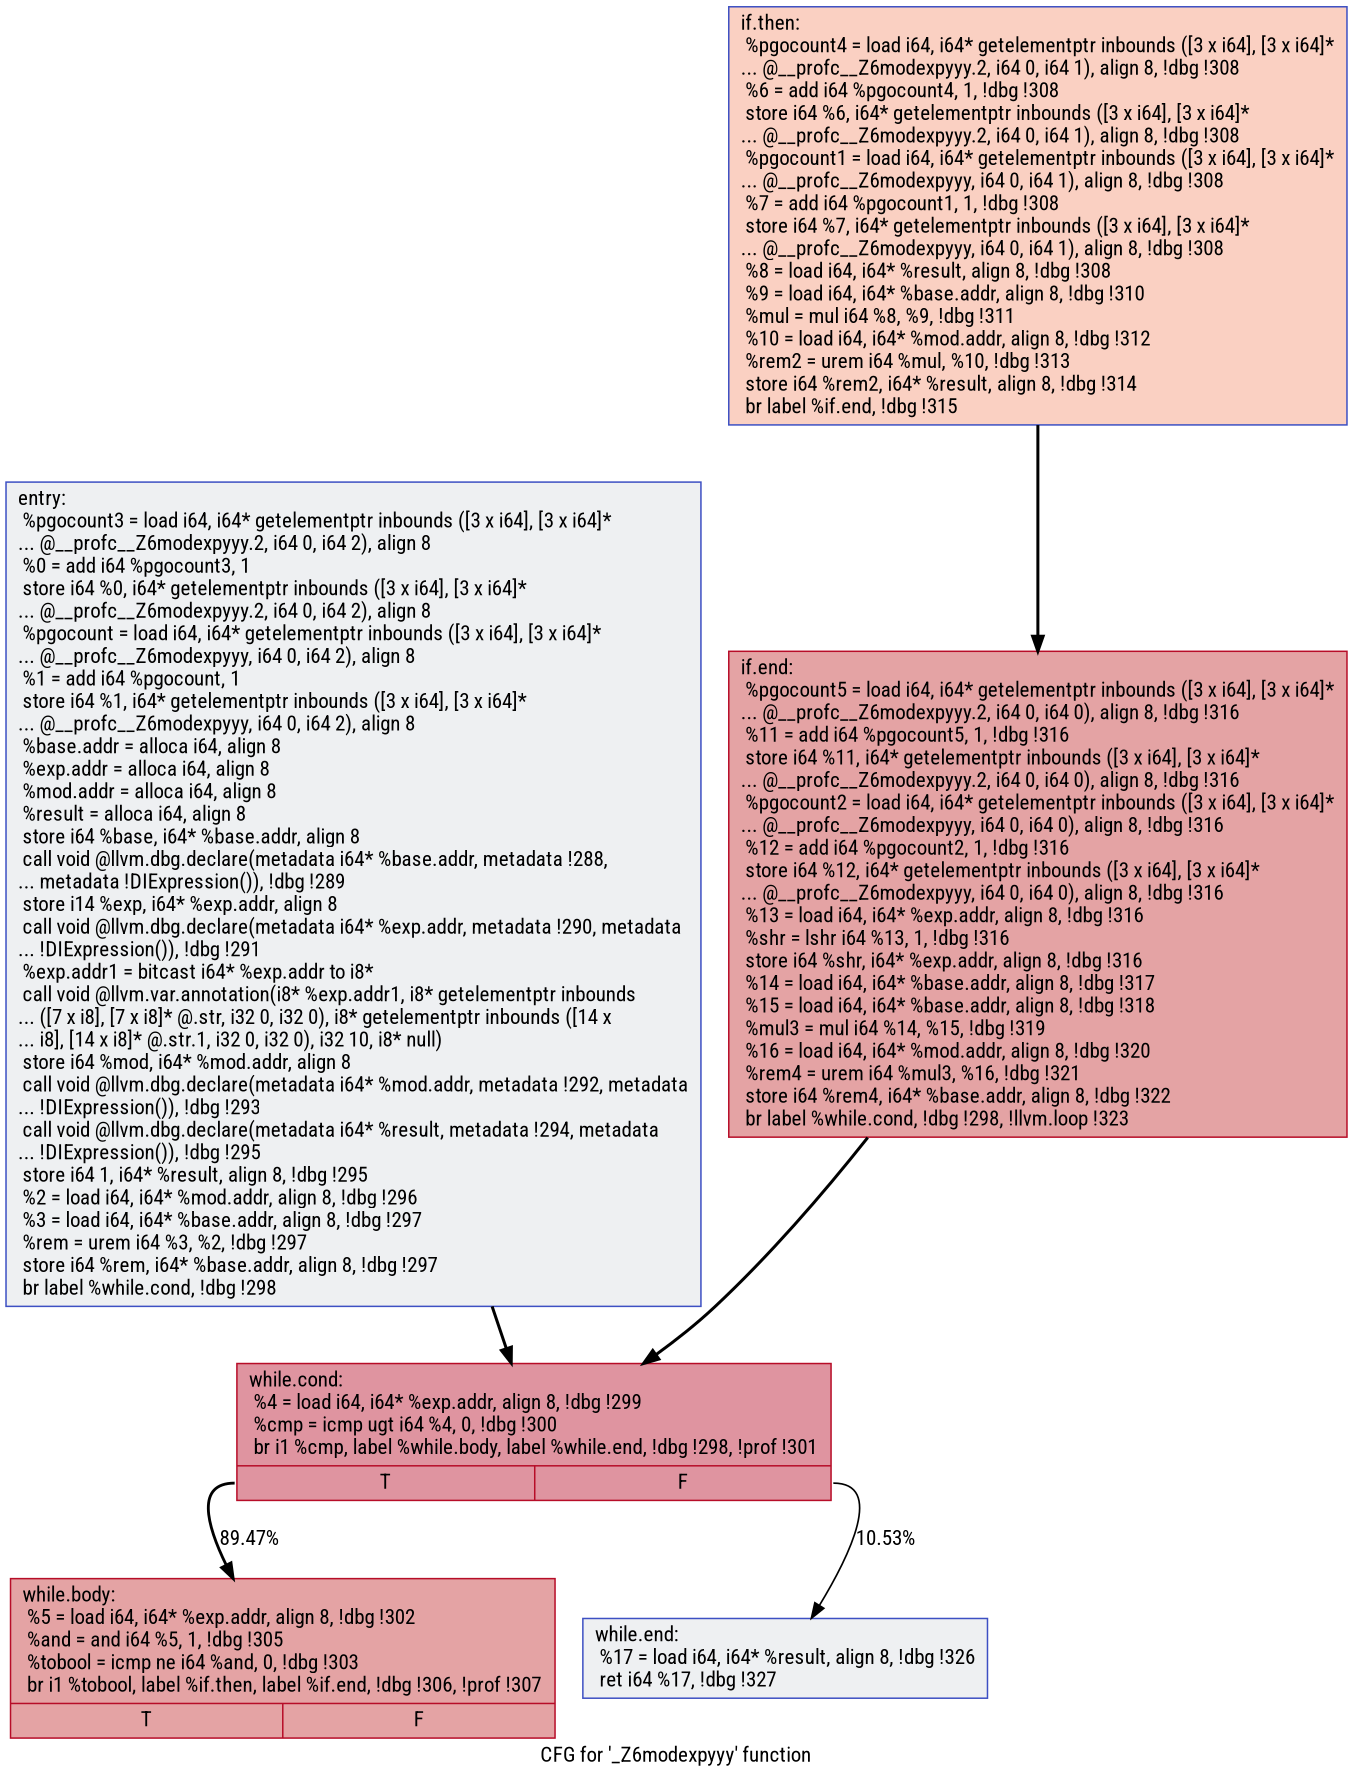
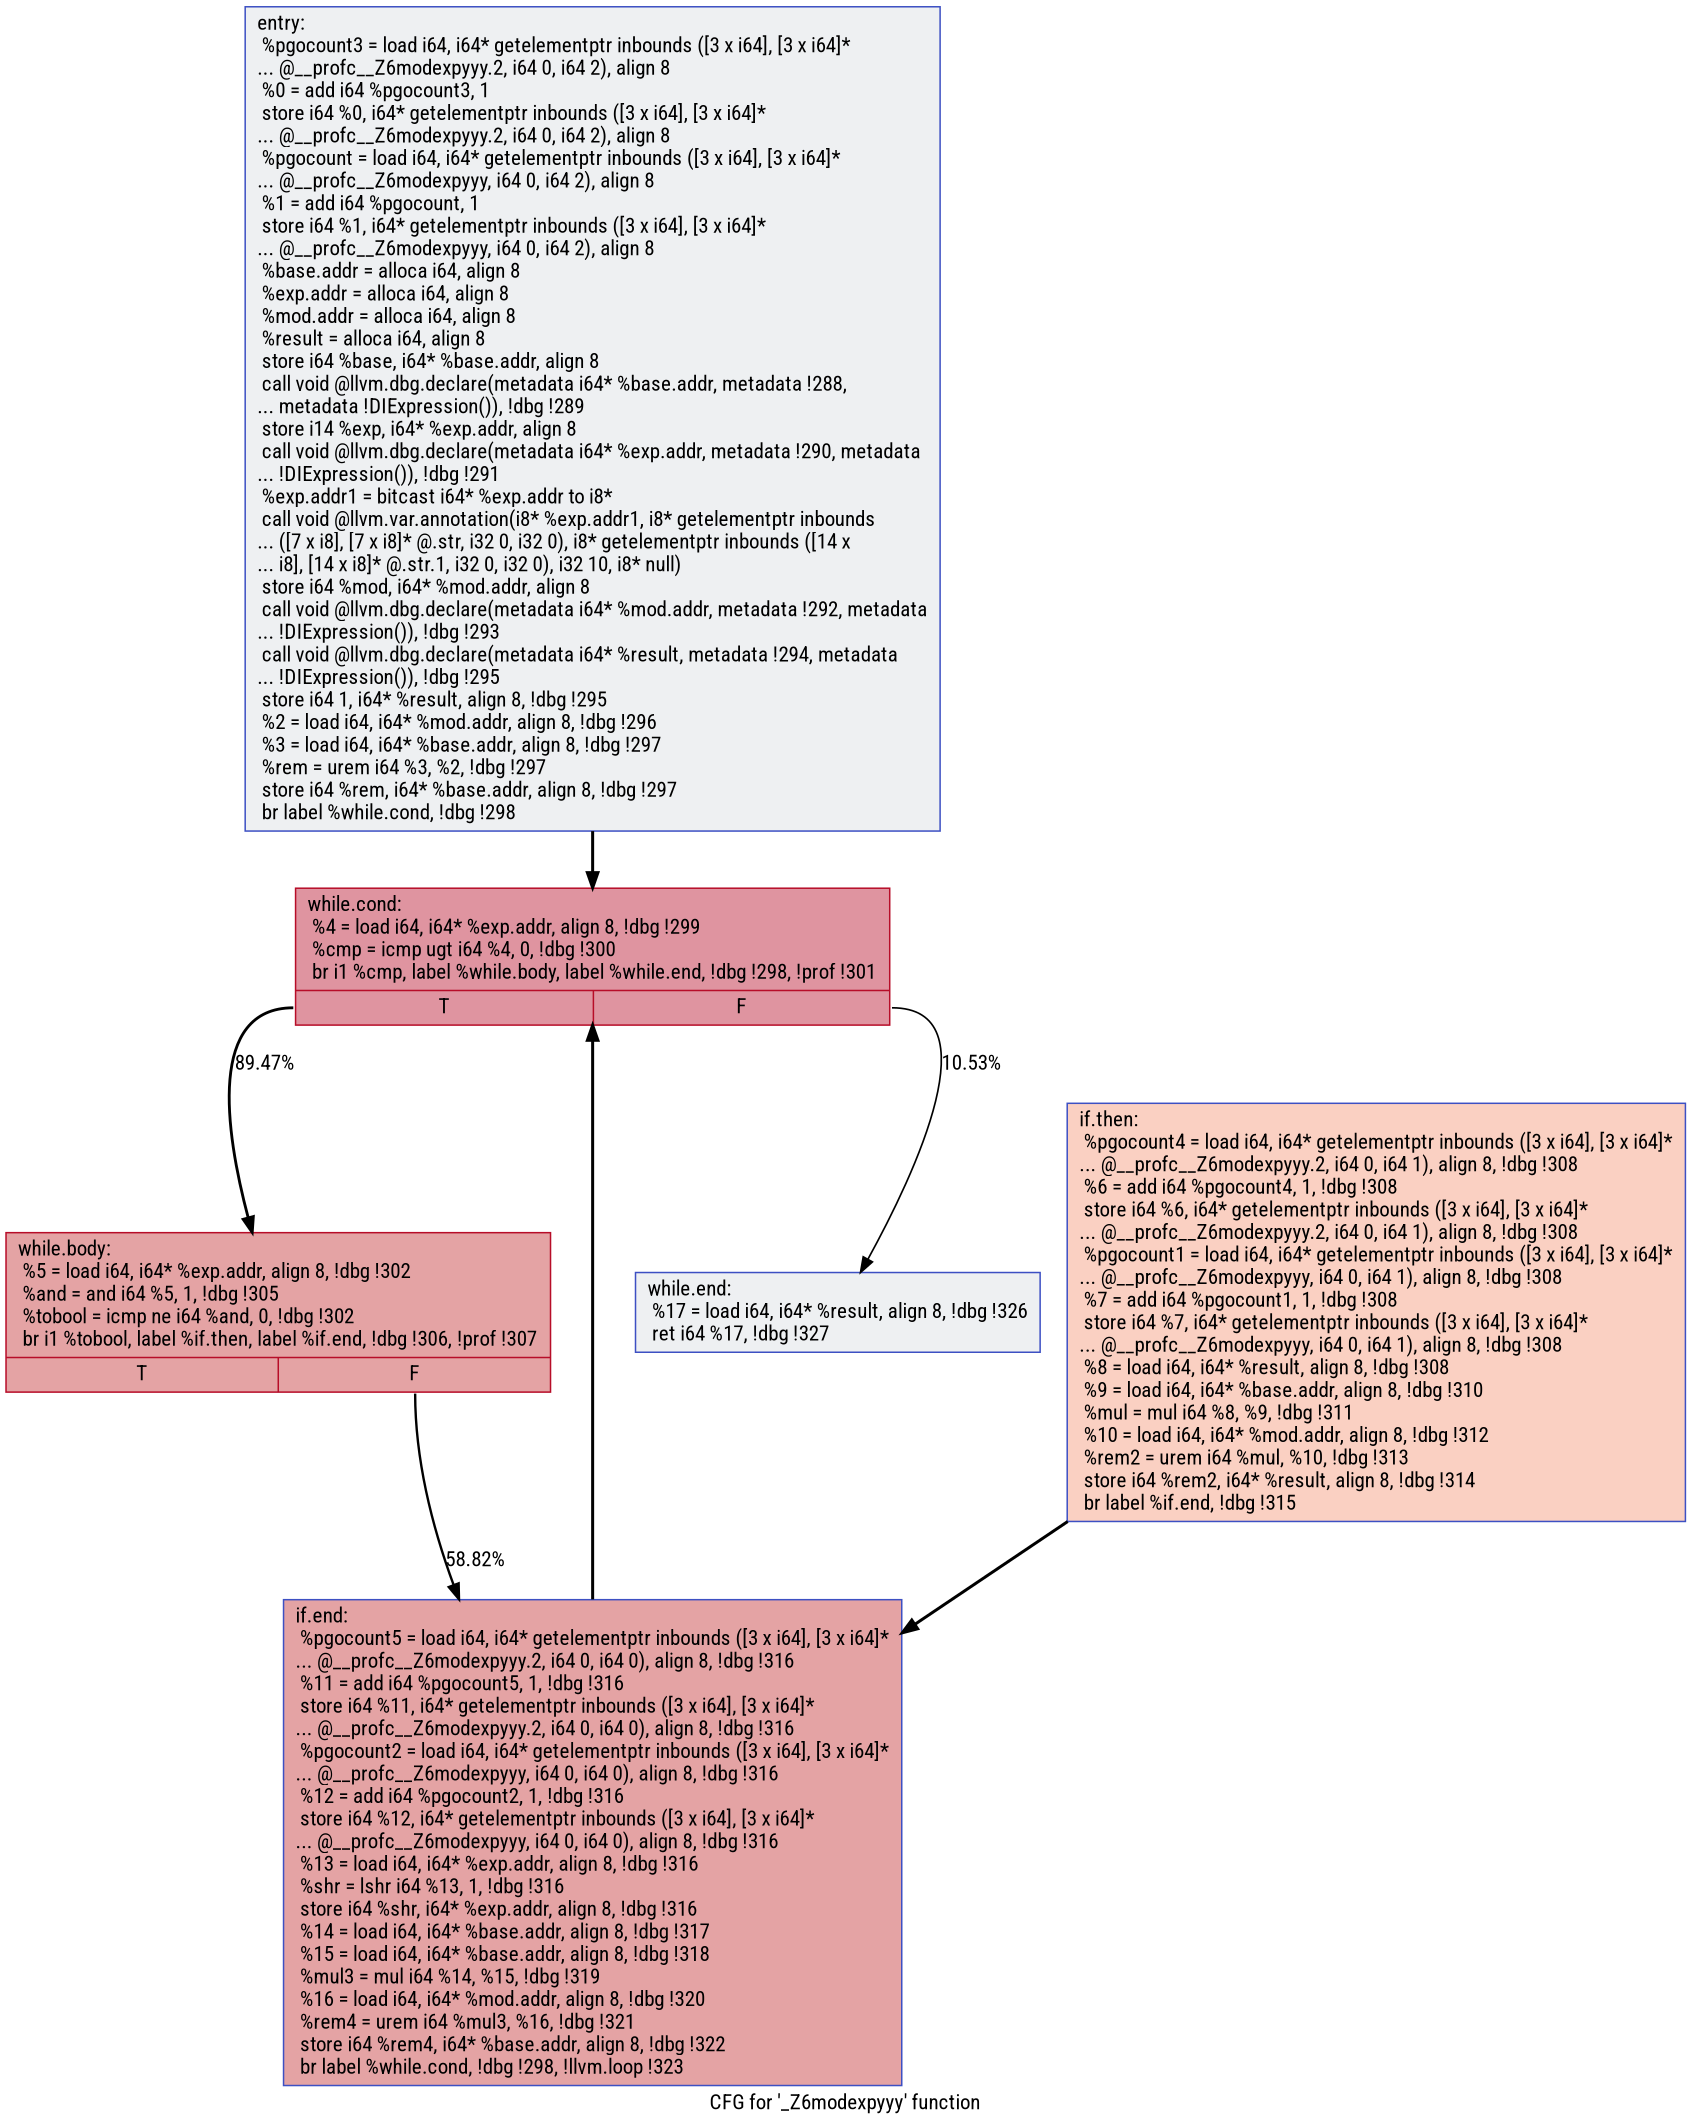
(1038, 894) -> (593, 1843)
none -> (426, 1491)
(191, 1663) -> (187, 1317)
